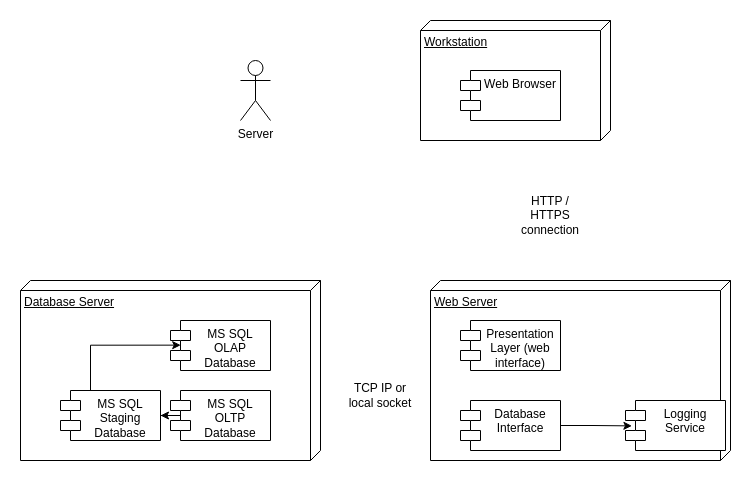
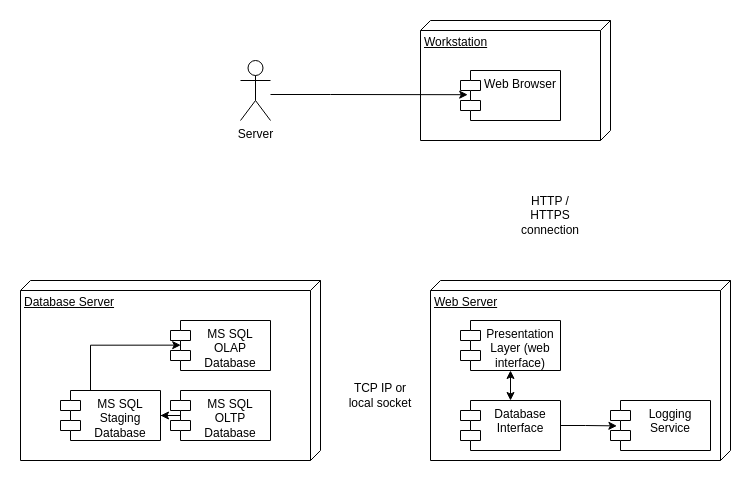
none -> (366, 95)
none -> (511, 386)
(676, 426) -> (661, 426)
